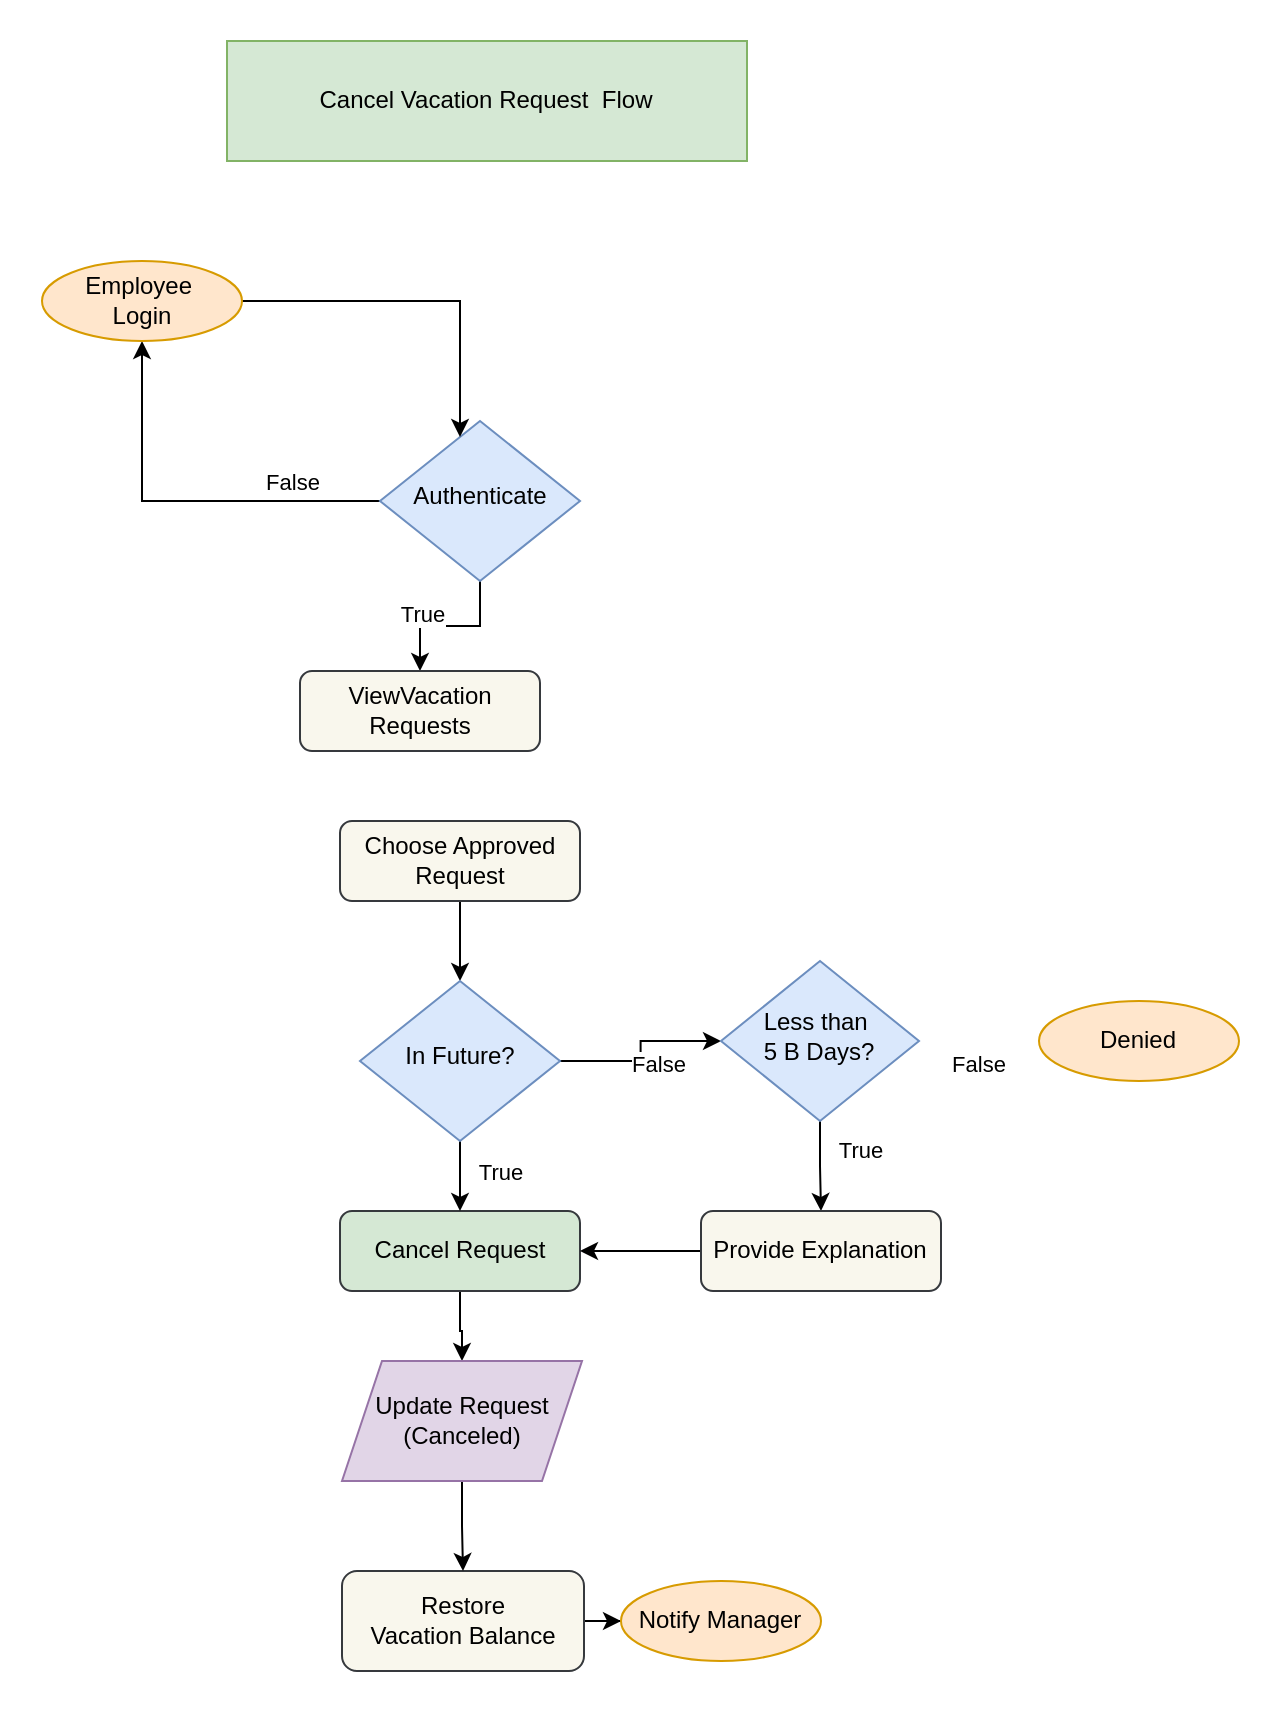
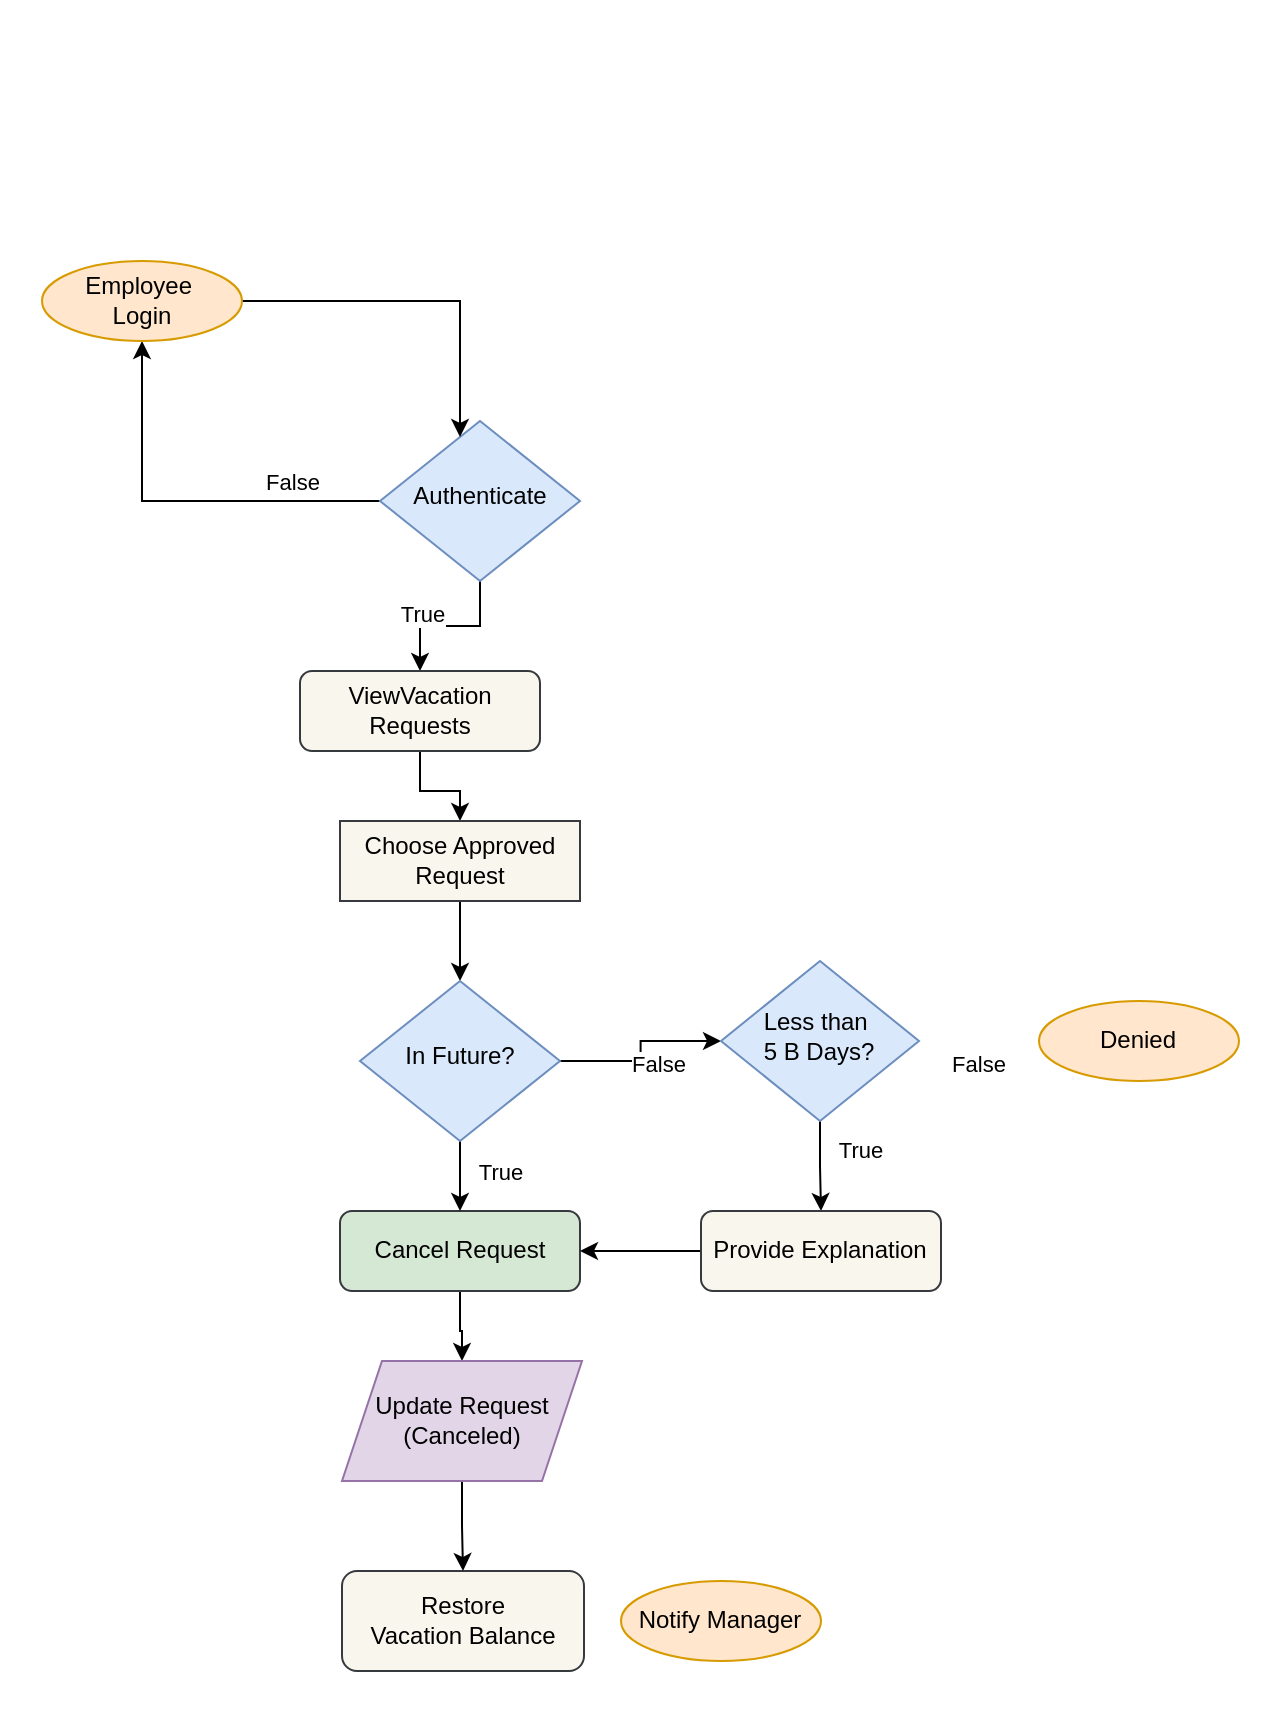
(487, 101) -> none
none -> (428, 791)
(460, 861) -> (460, 861)
(609, 1621) -> none
